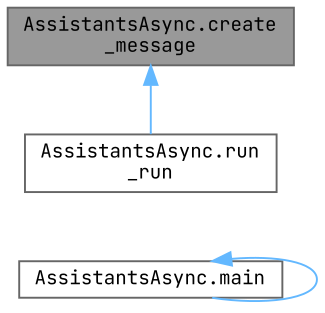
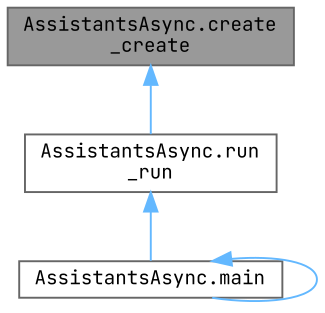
(151, 36) -> (151, 36)
none -> (151, 236)
